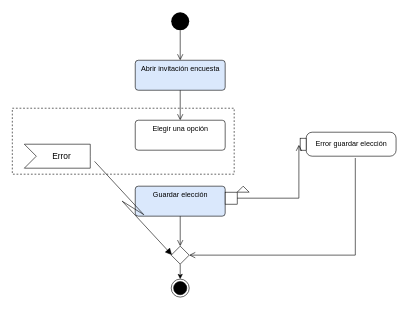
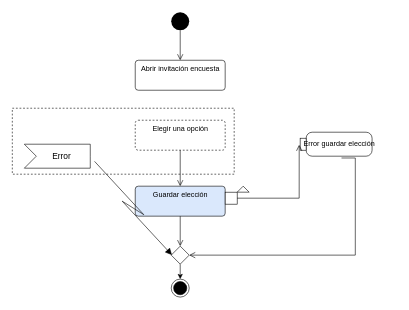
(180, 75) -> (180, 75)
(180, 105) -> none
(180, 135) -> (180, 135)
(348, 144) -> (336, 144)
none -> (180, 168)
